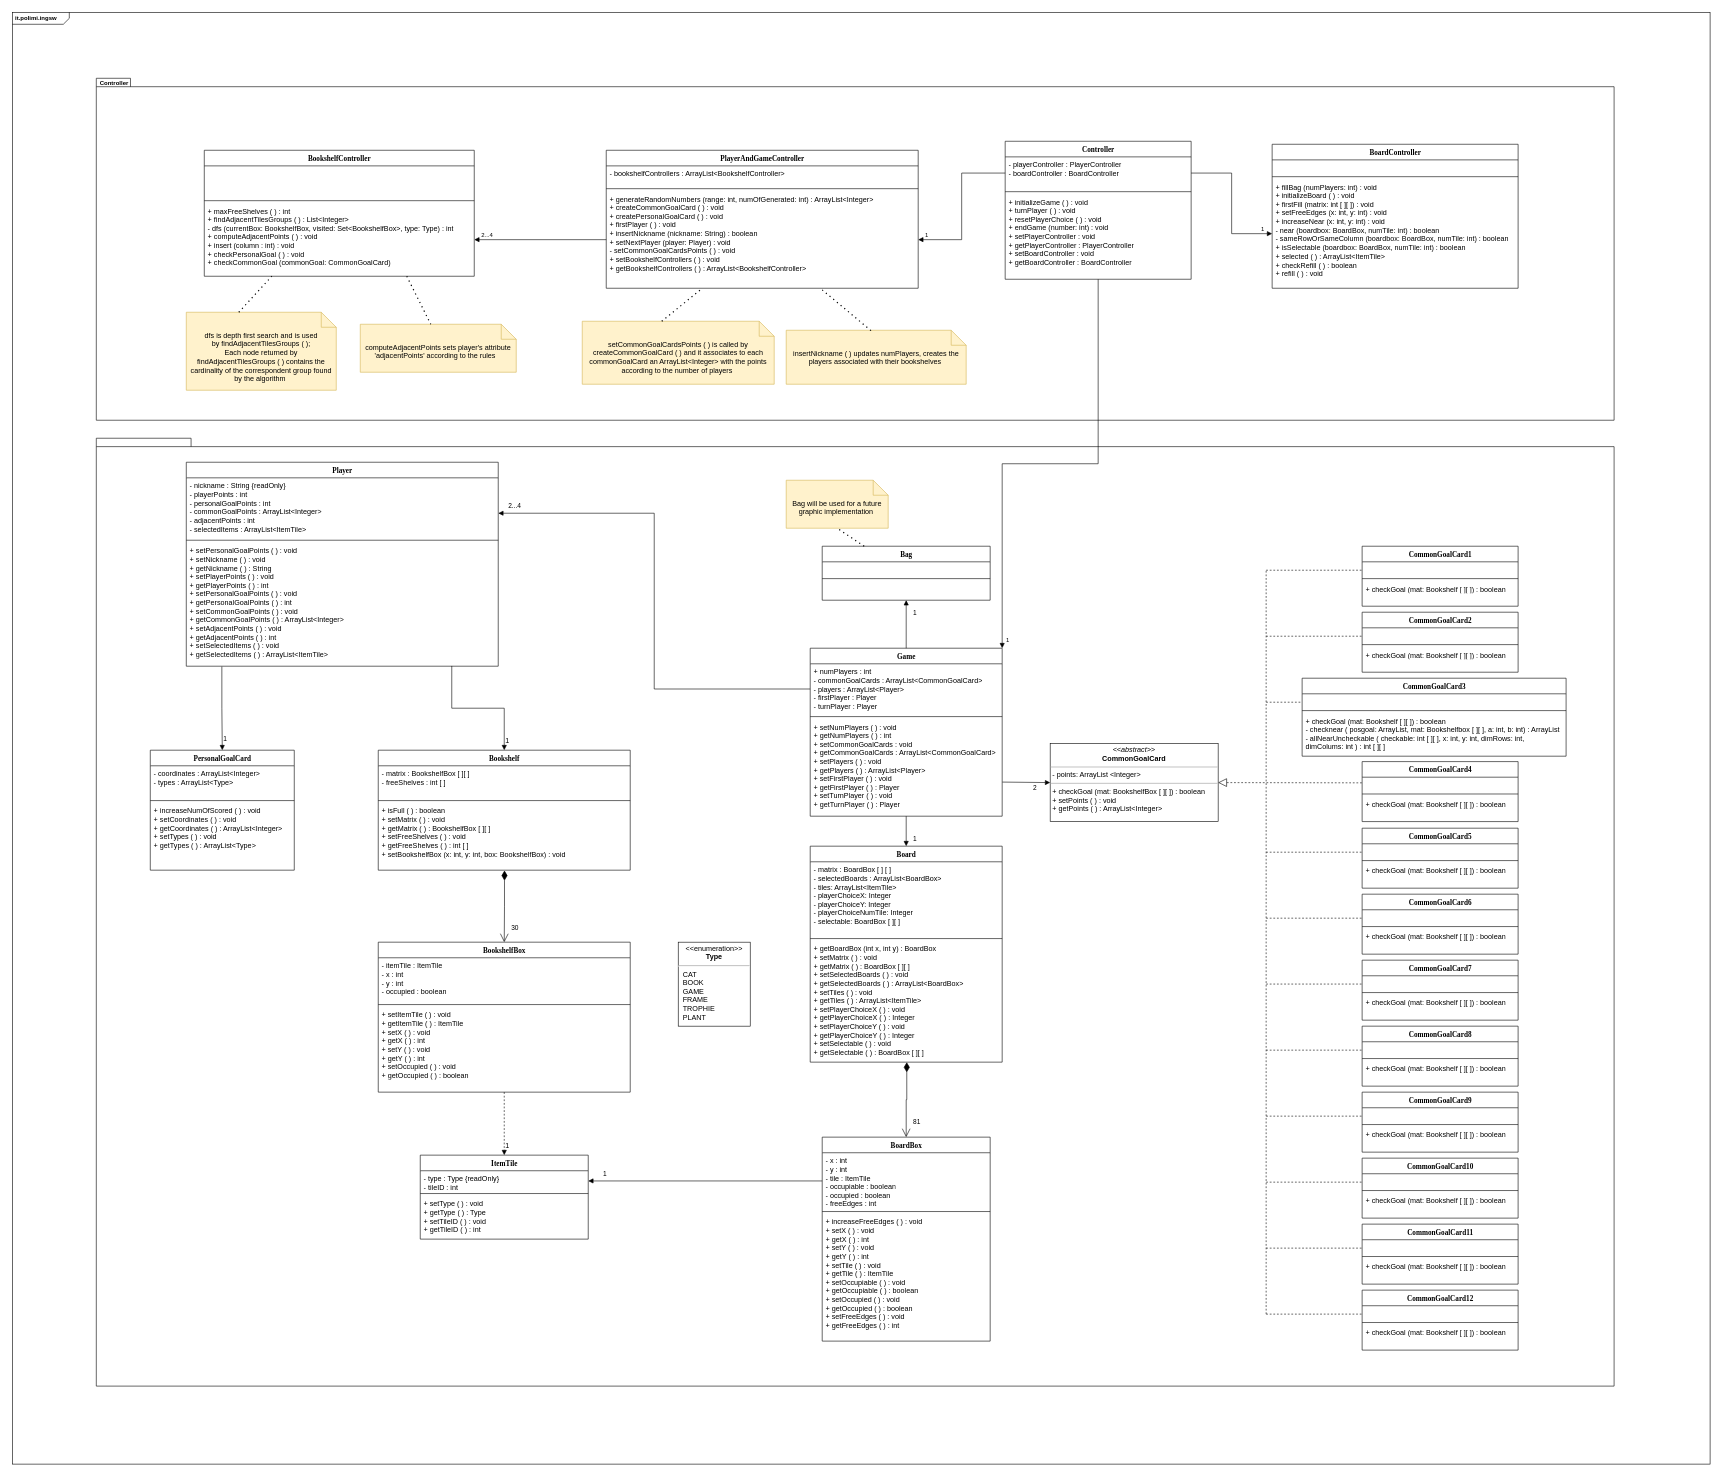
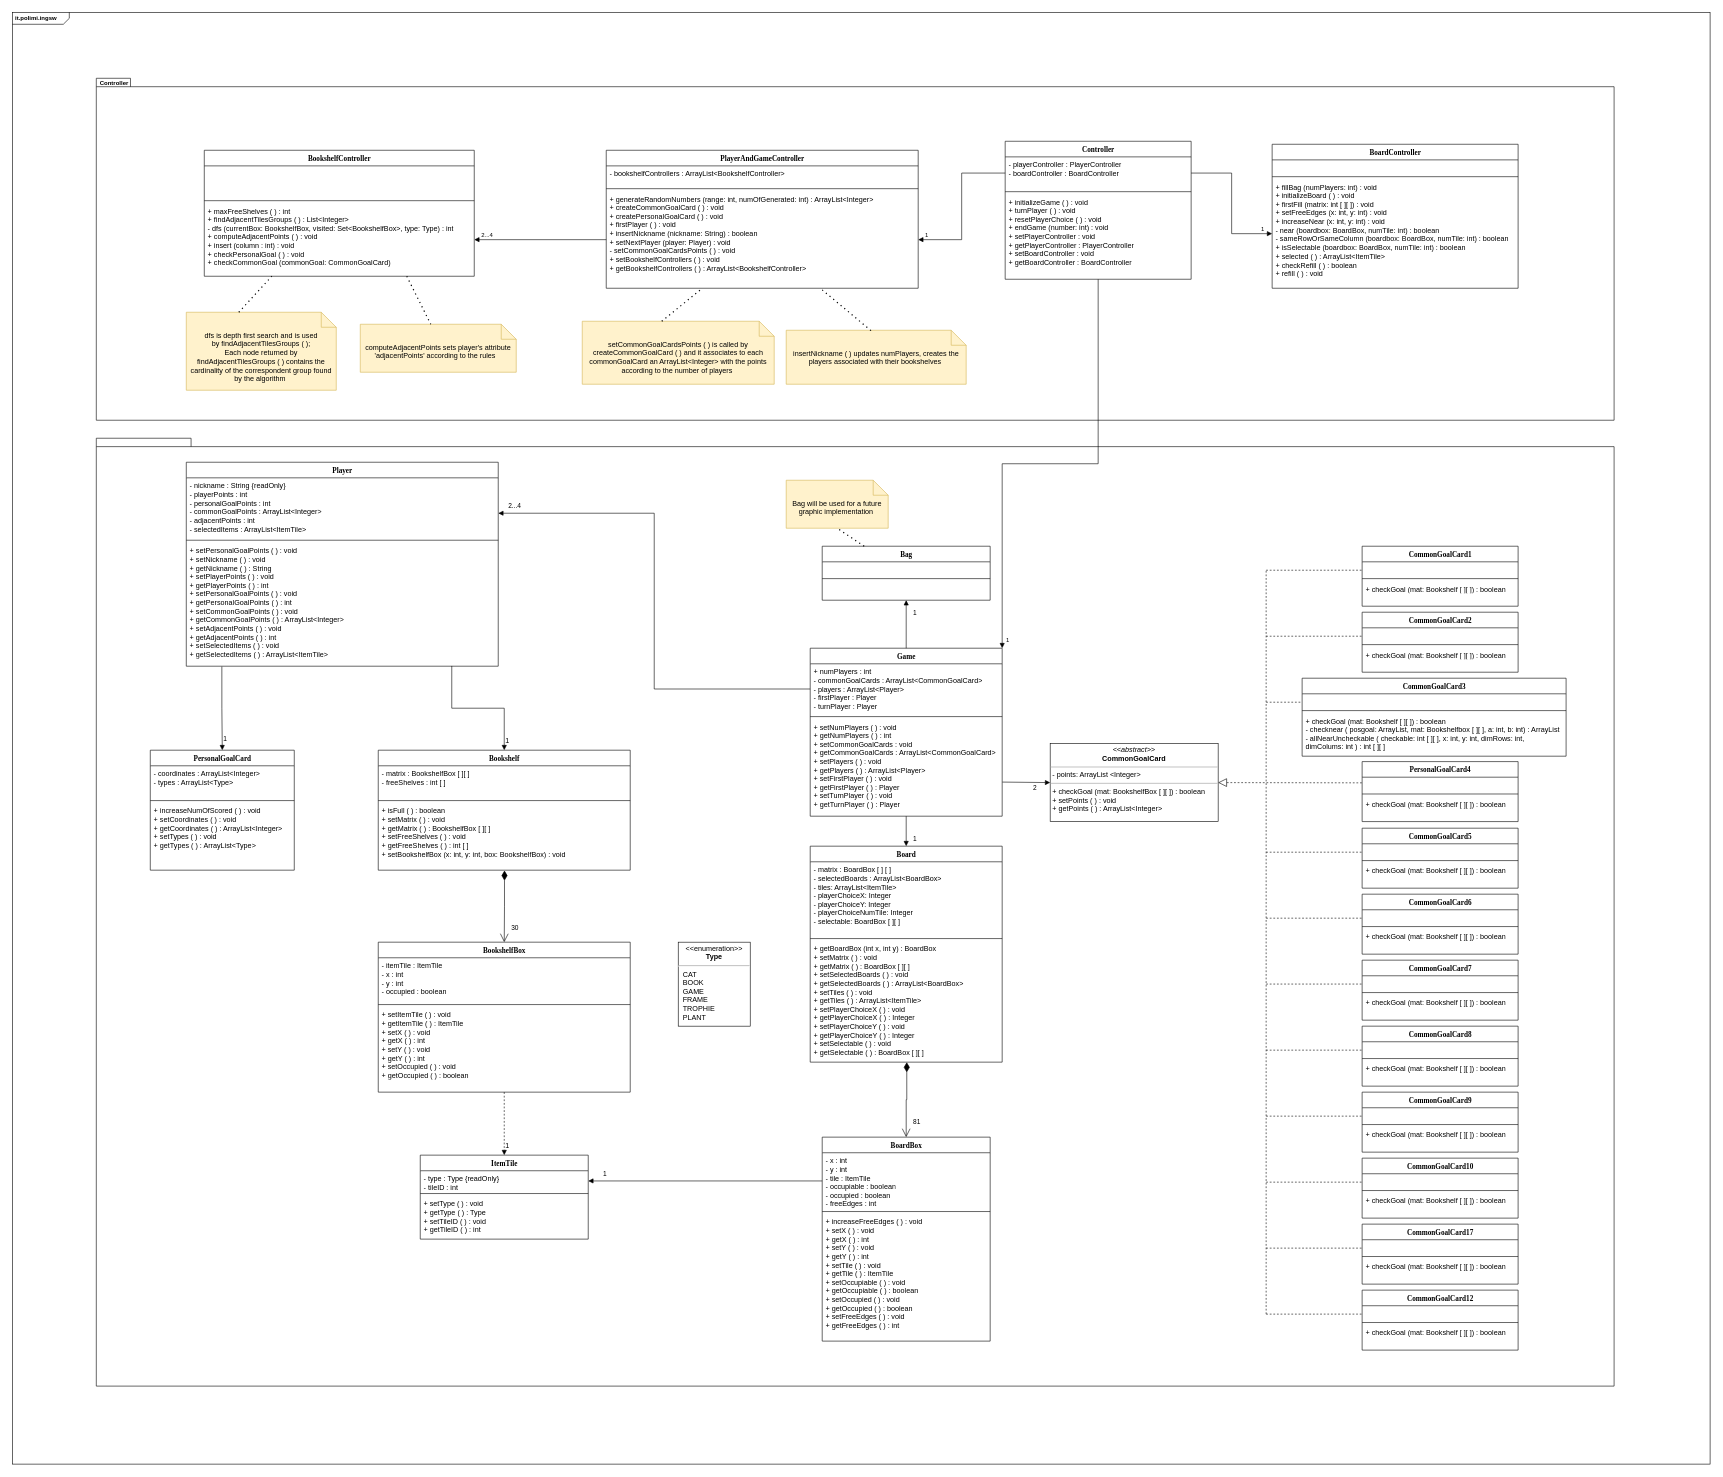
(1441, 770) -> (1441, 770)
(1441, 1233) -> (1441, 1233)
